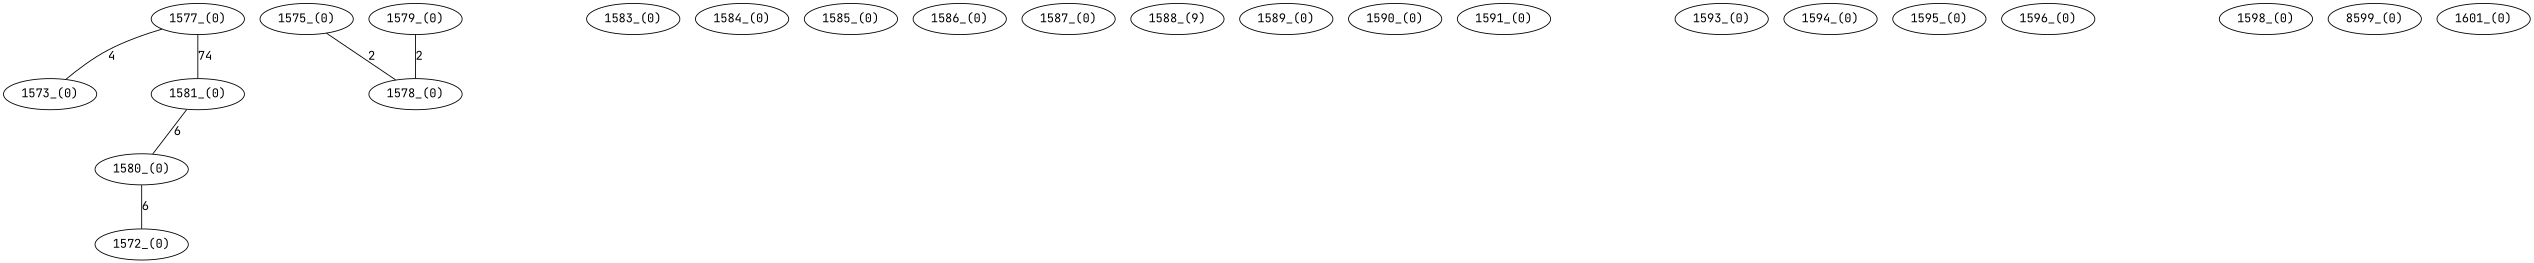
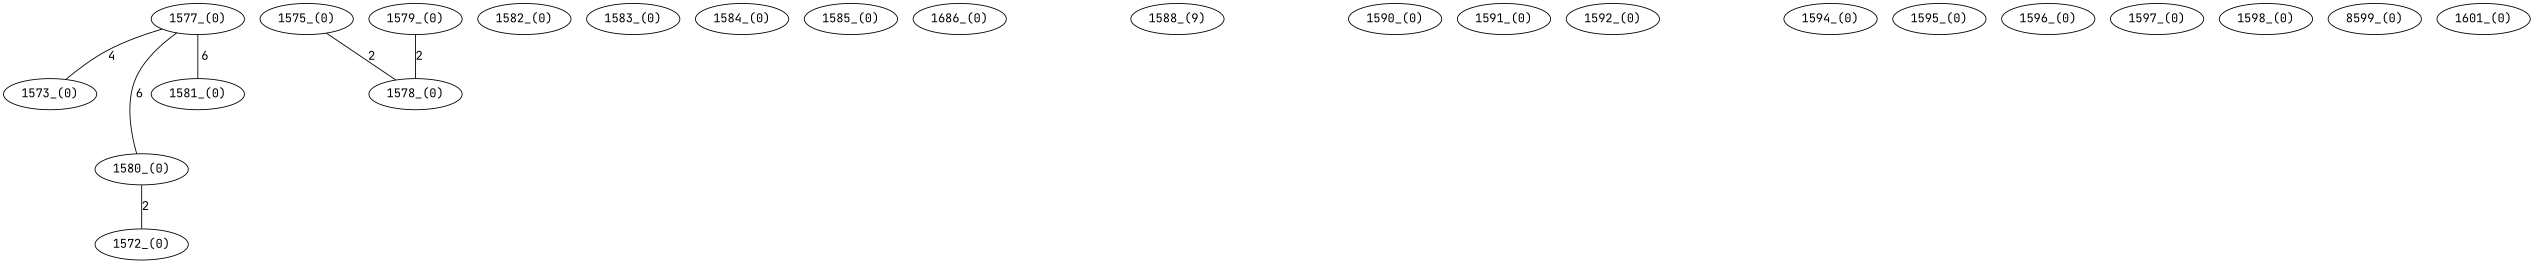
none -> (524, 19)
(960, 19) -> (960, 19)
(1069, 19) -> none
(1286, 19) -> none
none -> (1613, 19)
(1722, 19) -> none
none -> (2157, 19)
(205, 57) -> (205, 57)
(170, 132) -> (133, 85)
(146, 207) -> (146, 207)
